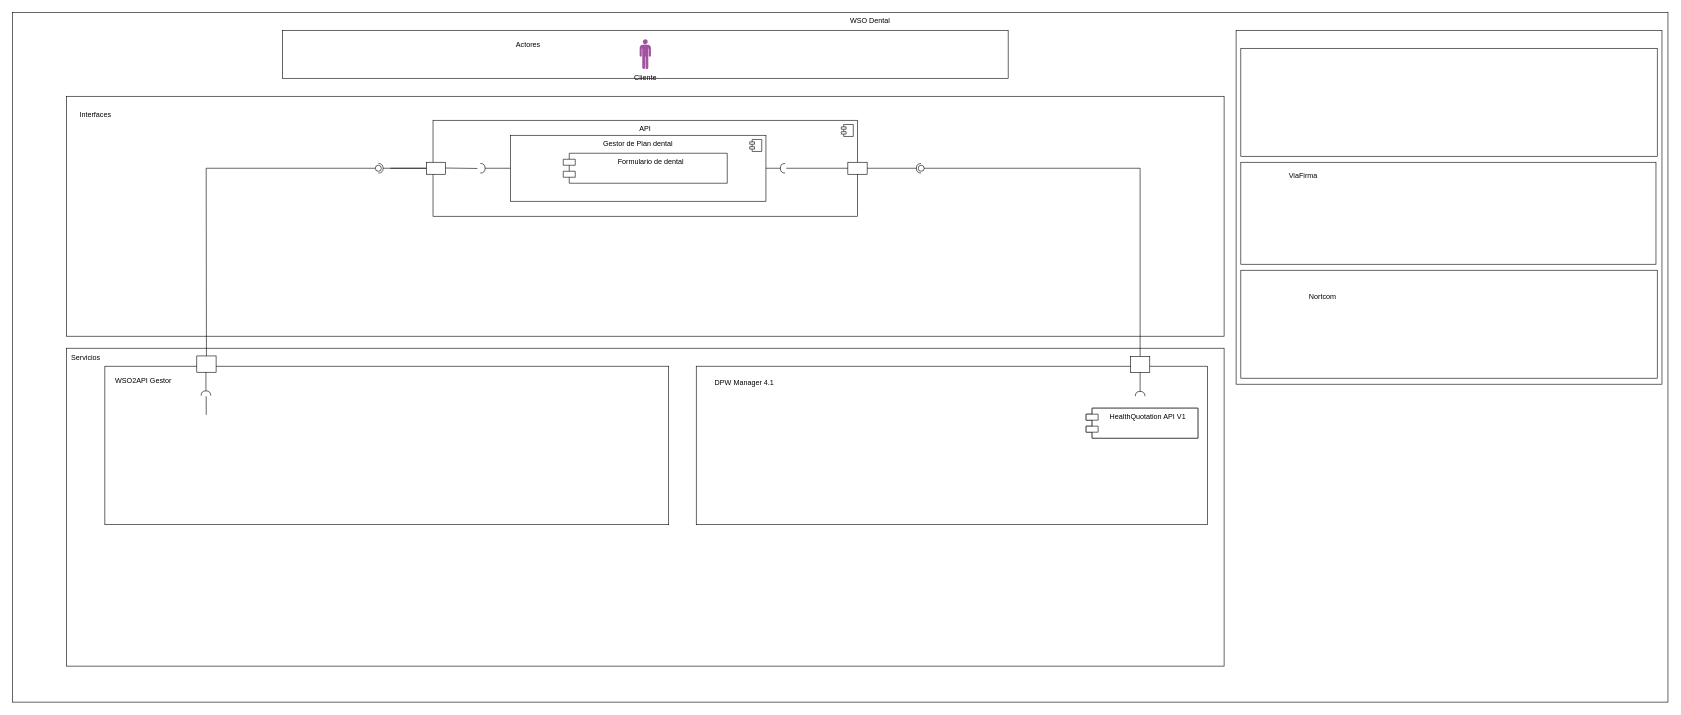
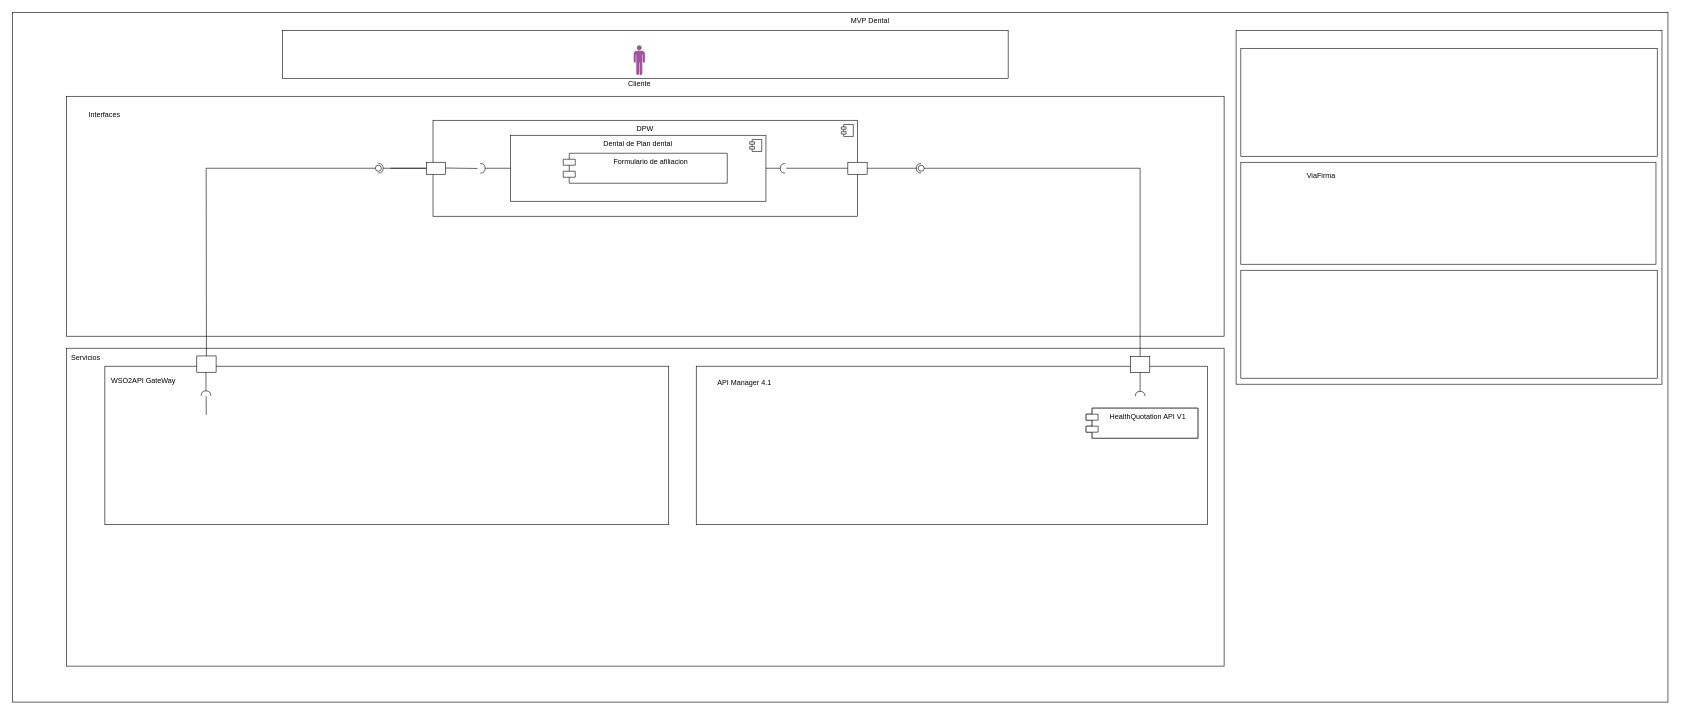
(870, 21) -> (870, 21)
(528, 45) -> none
(645, 54) -> (639, 60)
(95, 115) -> (104, 115)
(645, 129) -> (645, 129)
(638, 144) -> (638, 144)
(651, 162) -> (651, 162)
(1303, 176) -> (1321, 176)
(1323, 297) -> none
(143, 381) -> (143, 381)
(745, 383) -> (745, 383)
